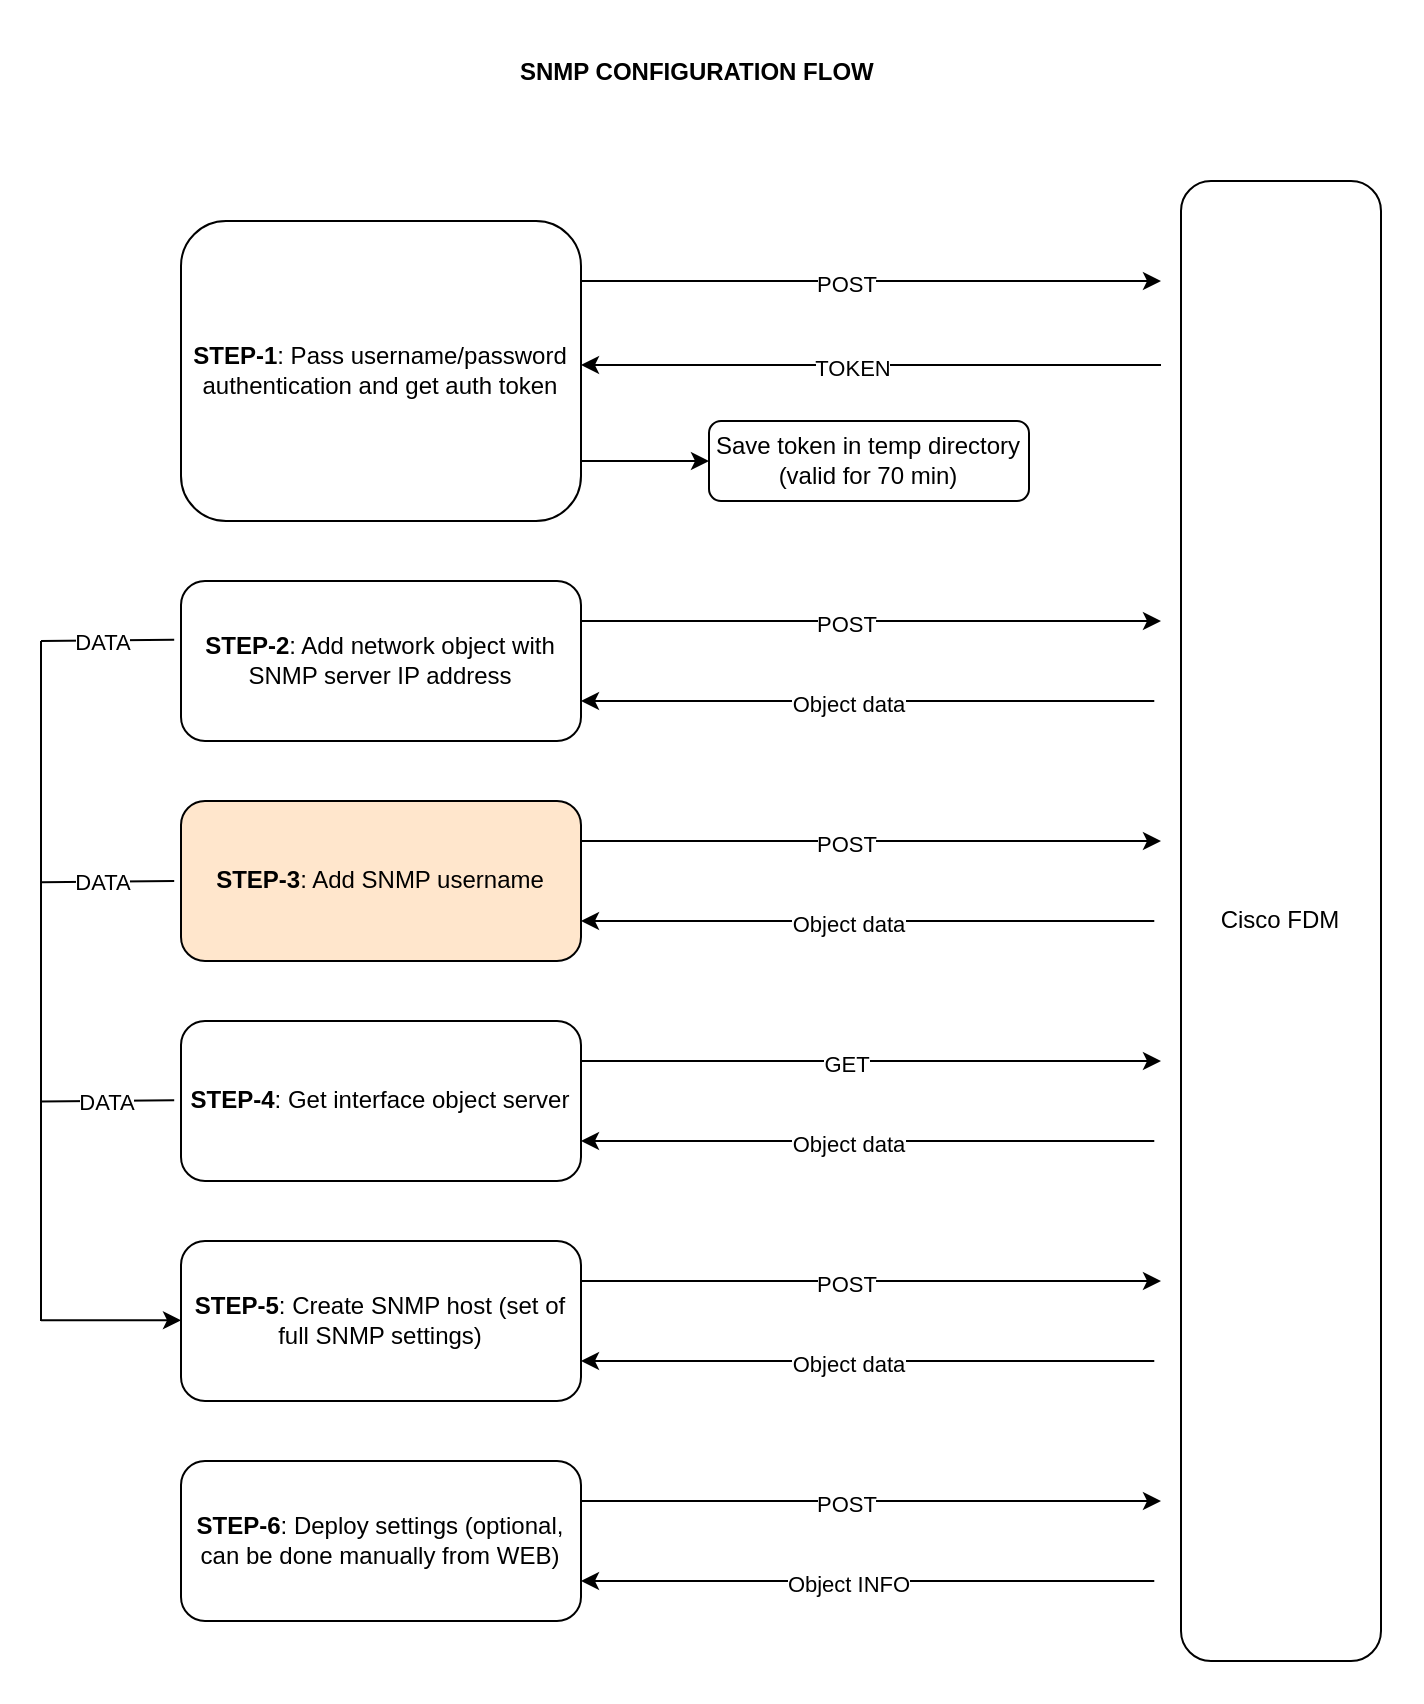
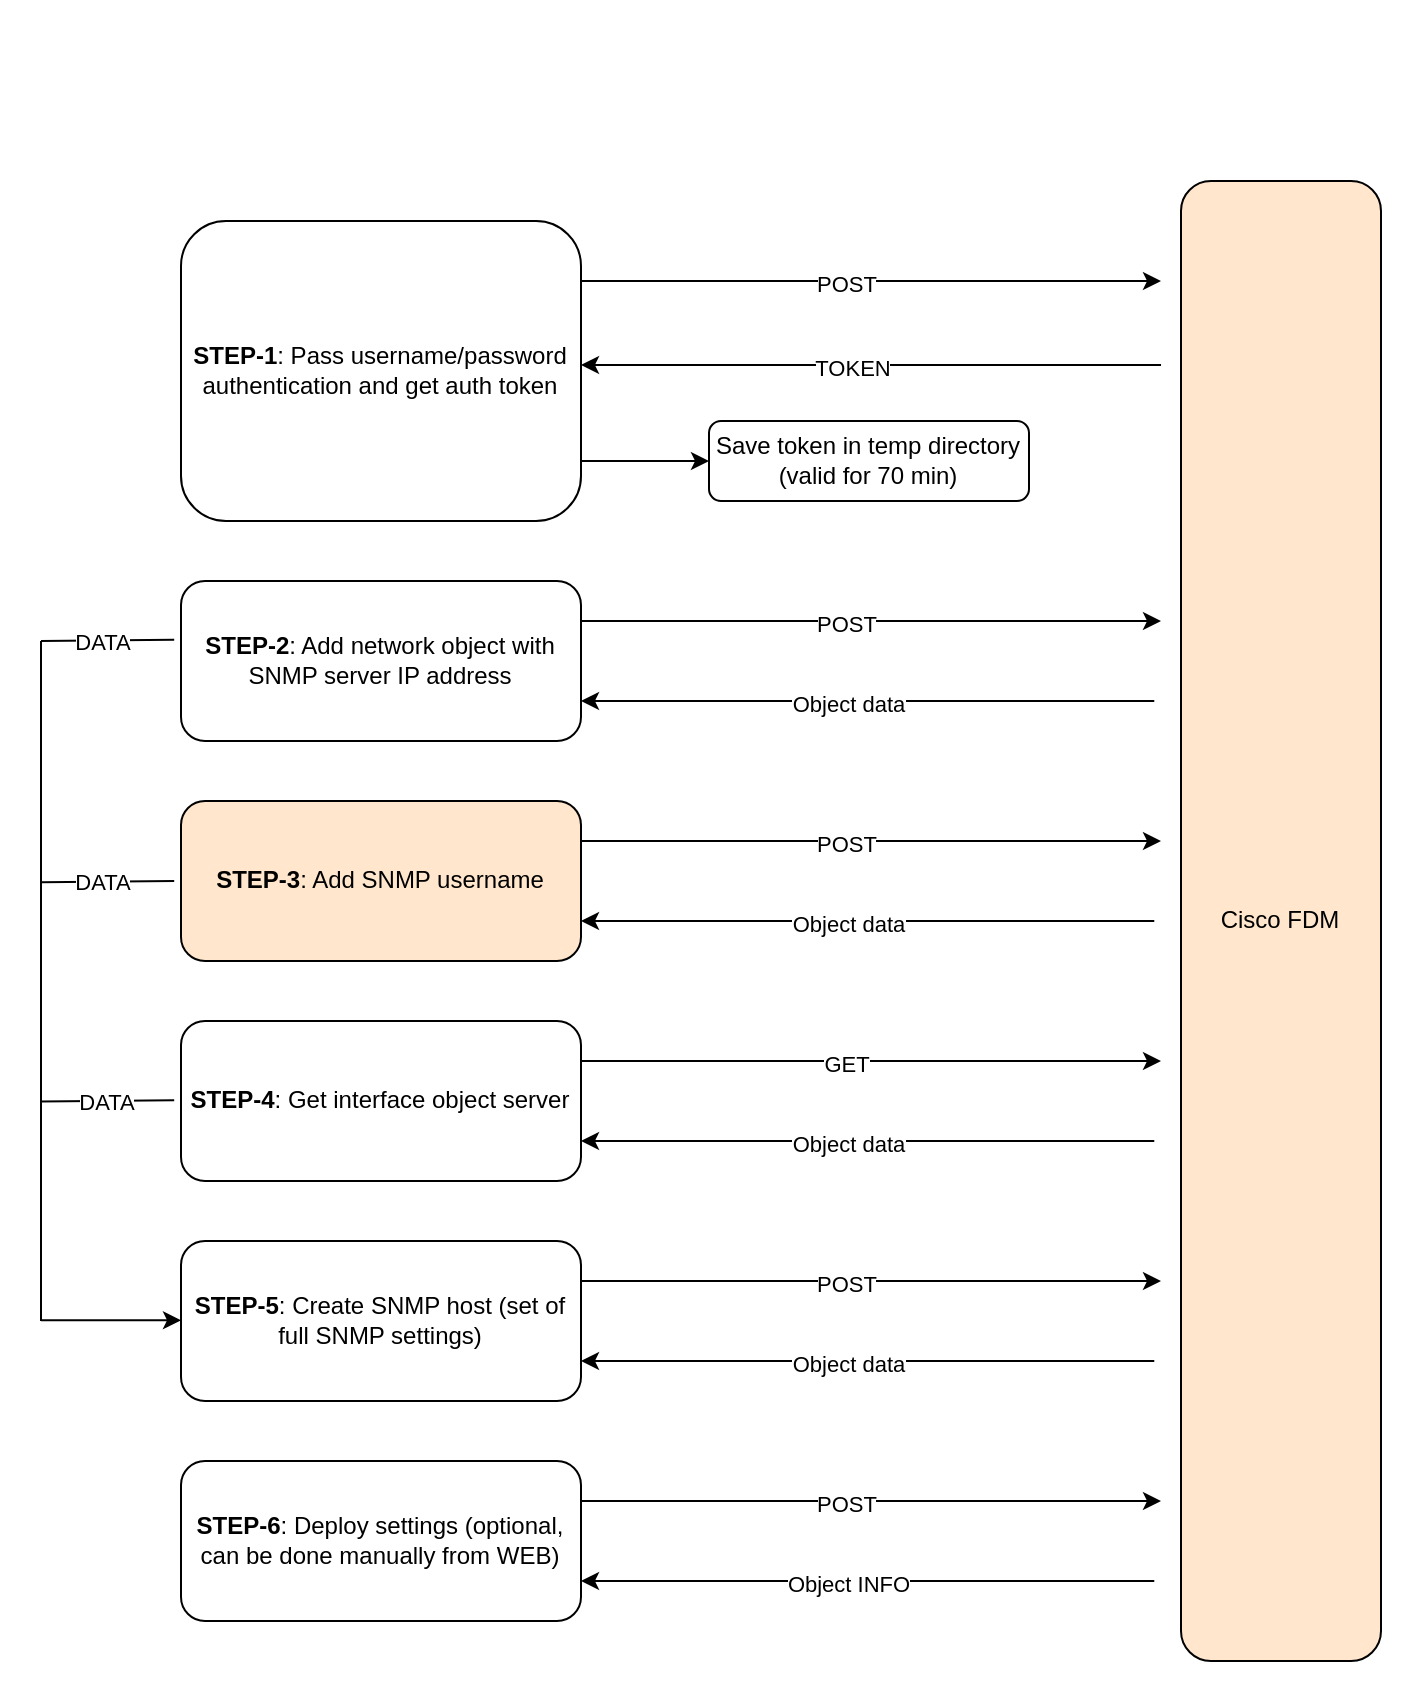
(709, 71) -> none
(1281, 921) -> (1281, 921)
